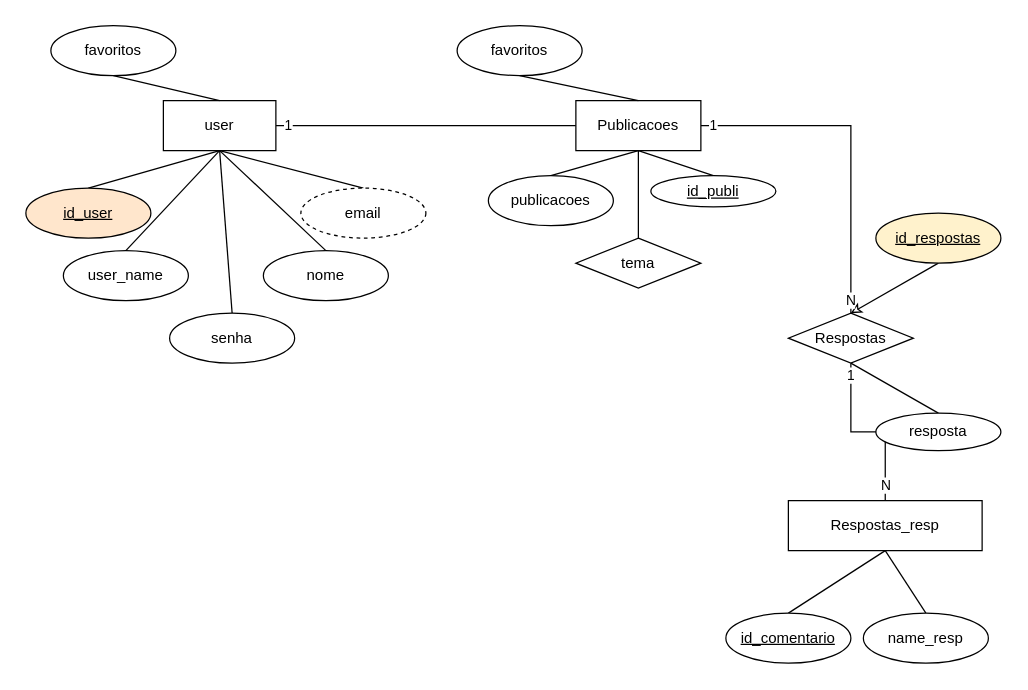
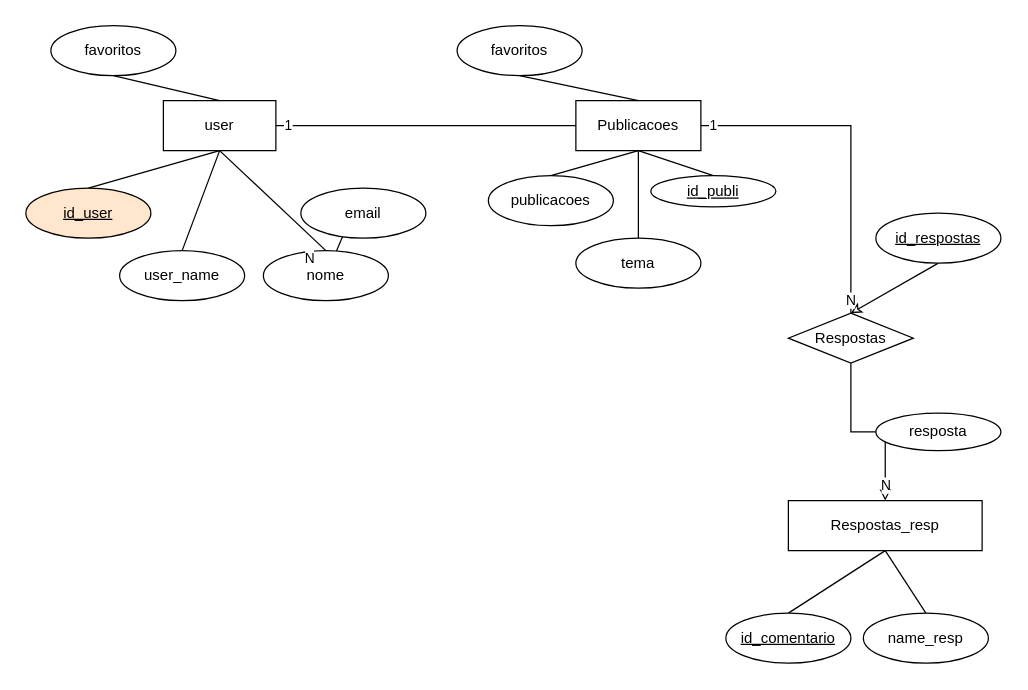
(294, 170) -> (340, 243)
(363, 213) -> (363, 213)
(226, 234) -> none
(938, 238) -> (938, 238)
(638, 263) -> (638, 263)
(126, 276) -> (182, 276)
(232, 338) -> none
(896, 389) -> none
(885, 495) -> (885, 492)
